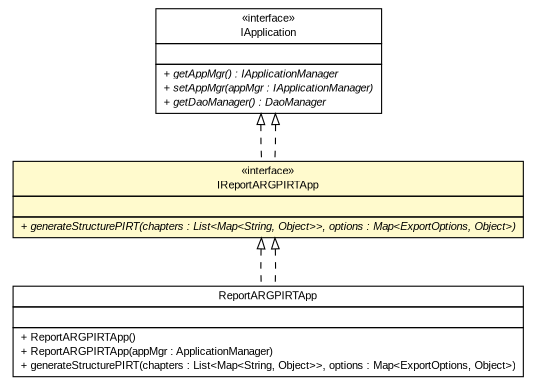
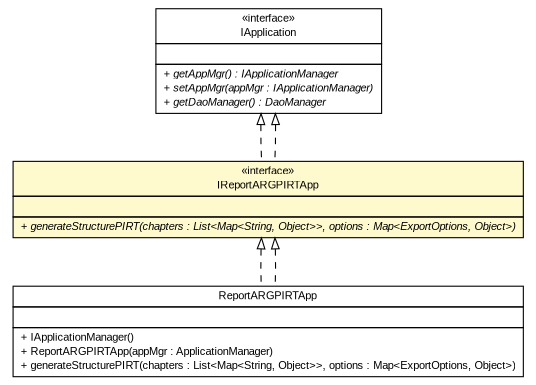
(78, 337) -> (77, 337)
